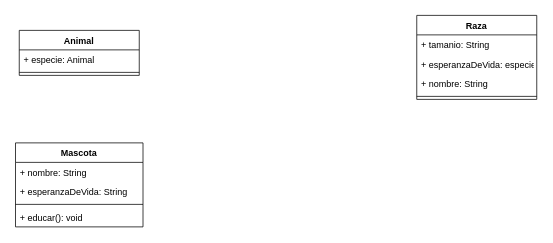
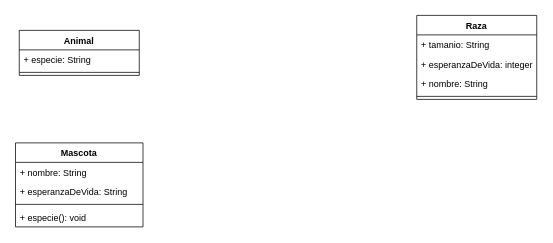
(59, 60) -> (60, 60)
(480, 65) -> (480, 65)
(55, 218) -> (56, 218)
